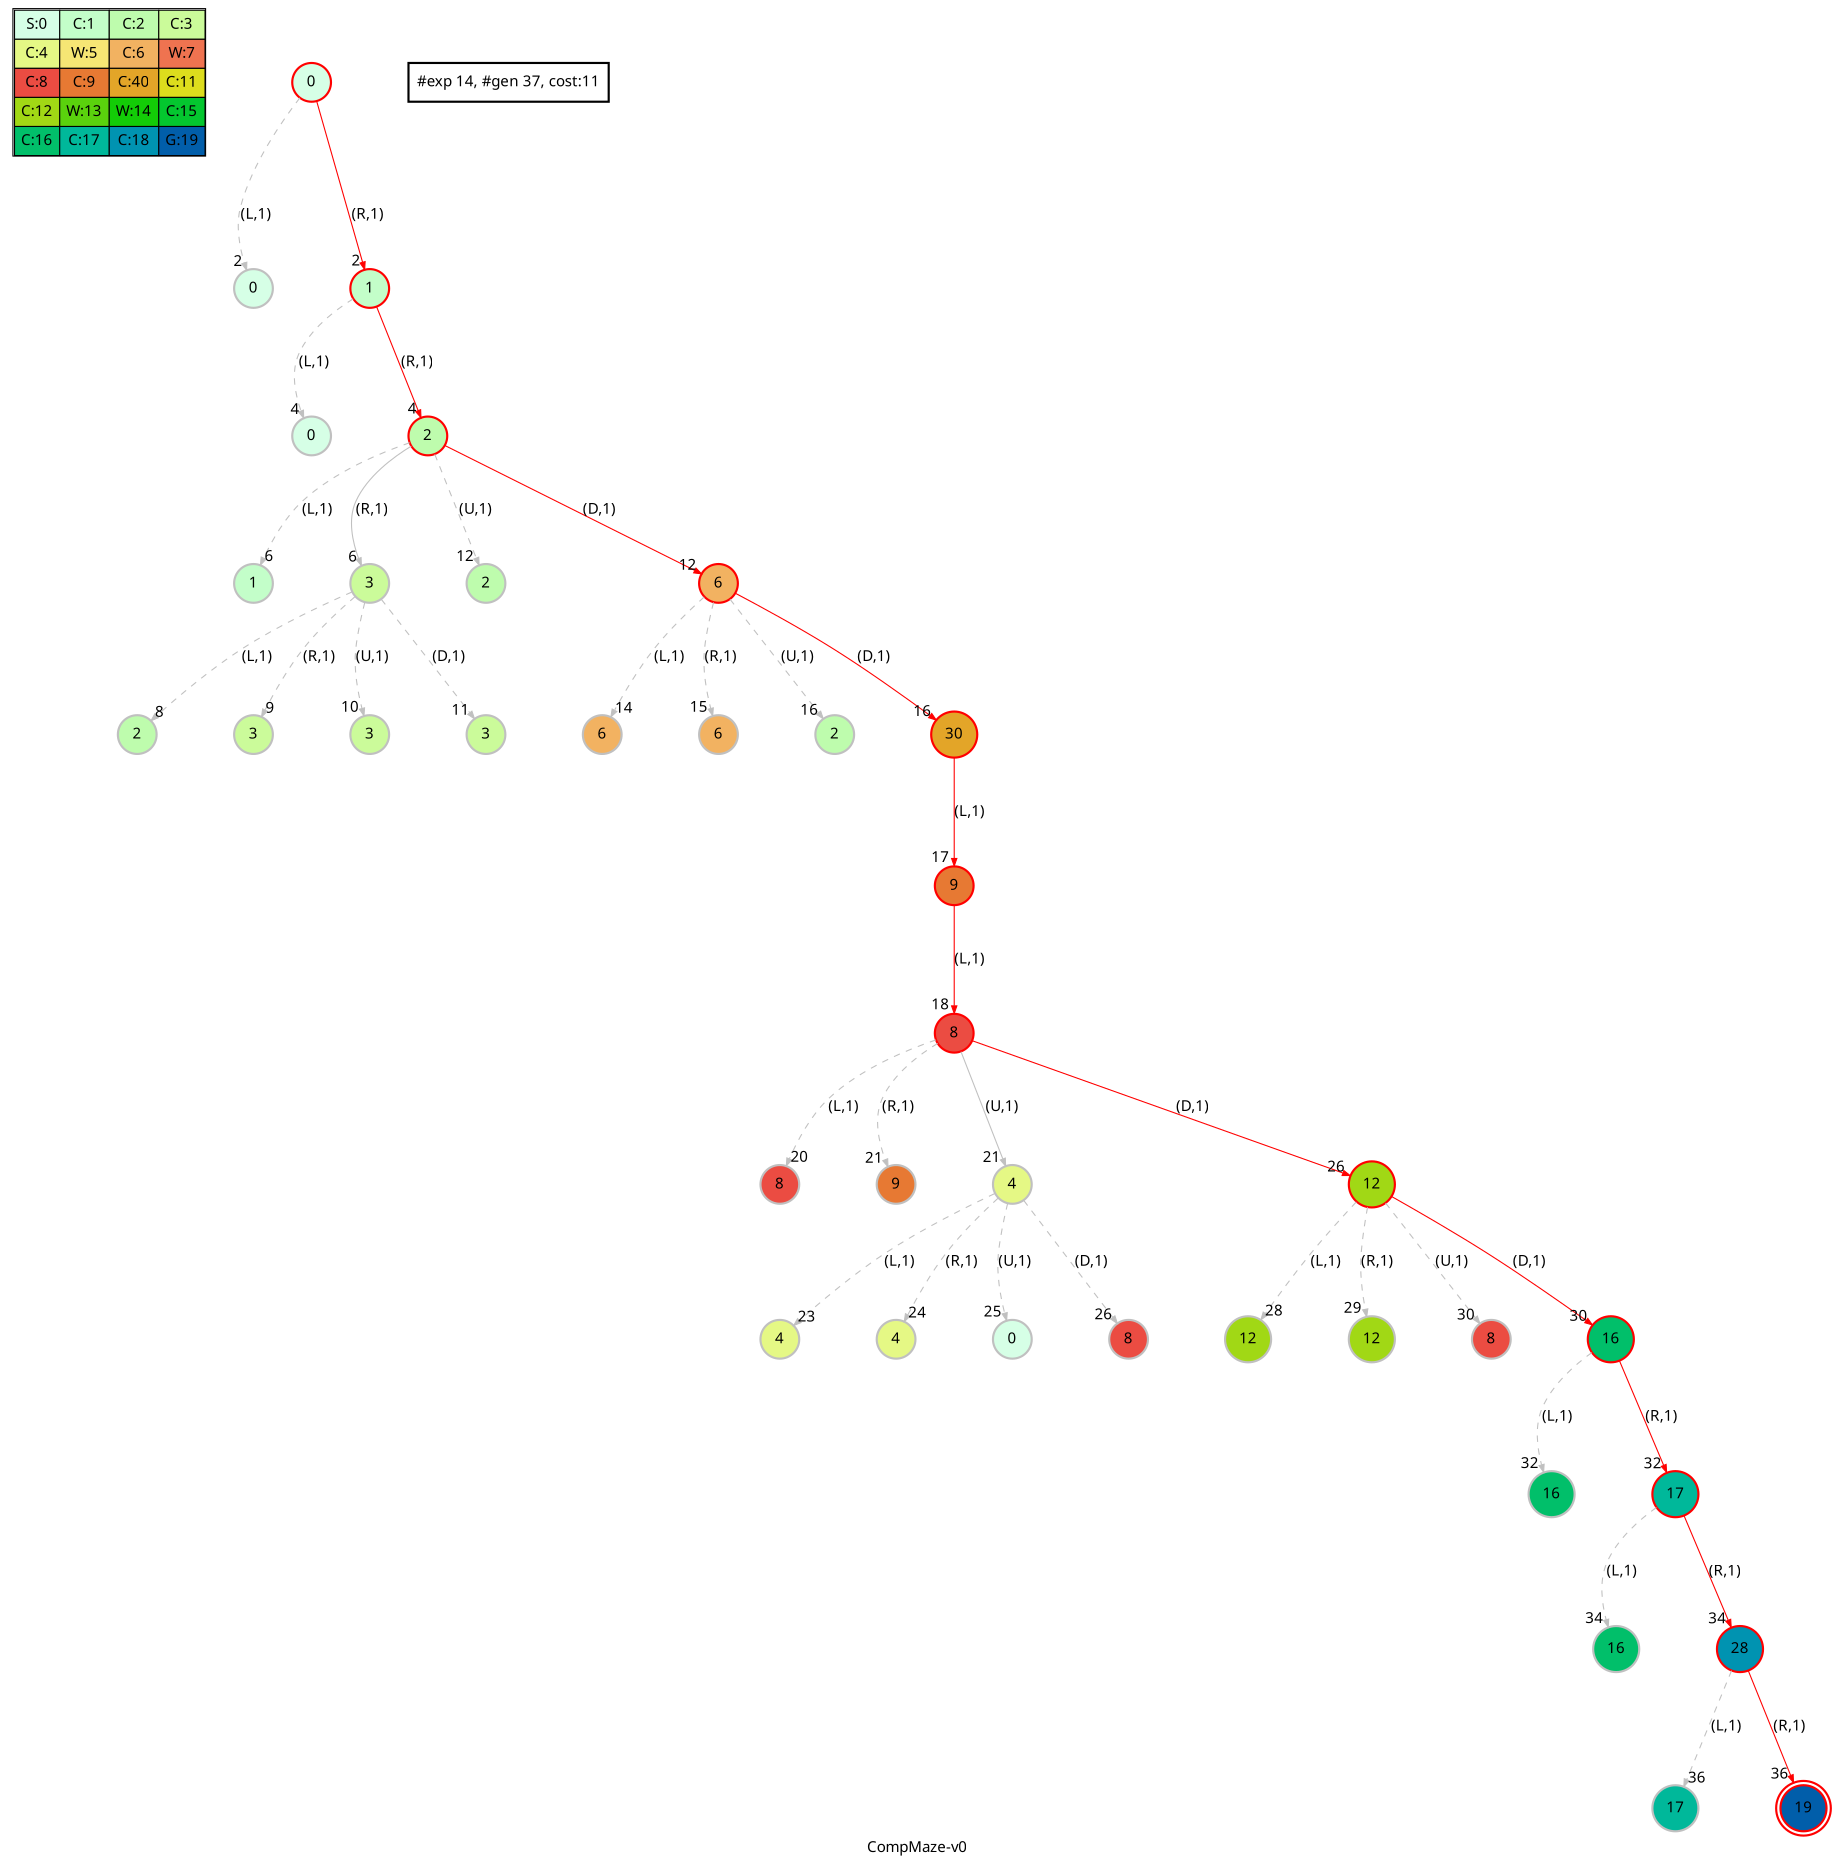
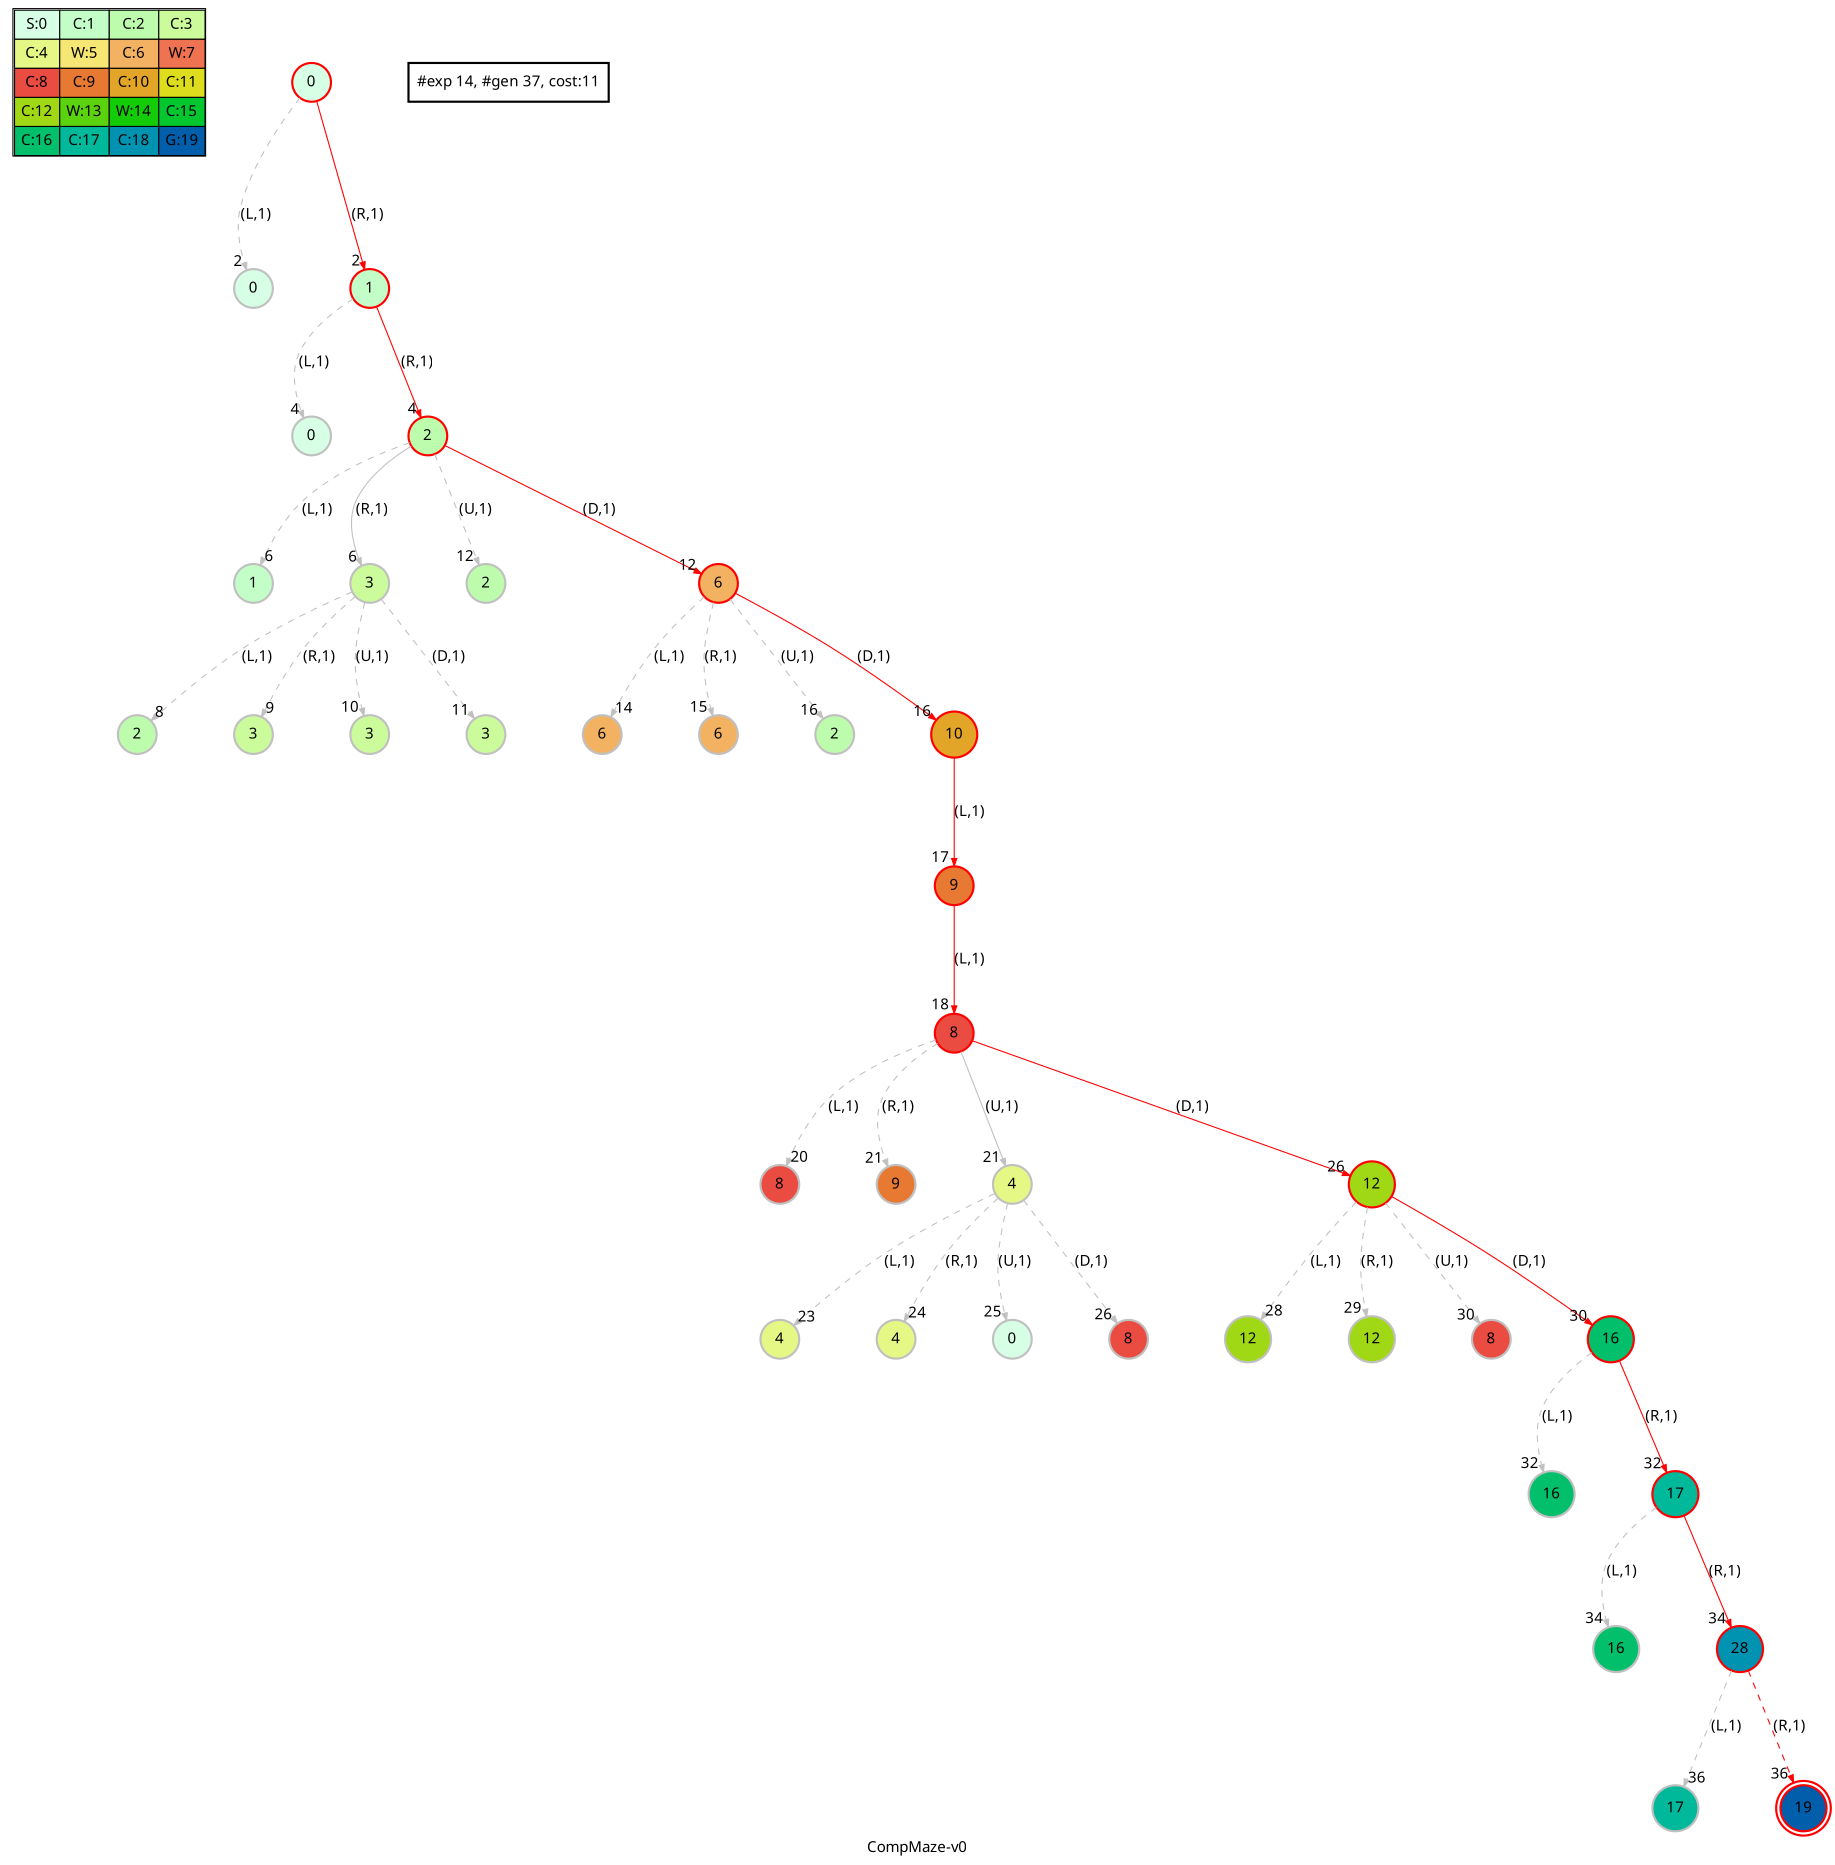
(134, 82) -> (134, 82)
(954, 735) -> (954, 735)
(1769, 1723) -> (1769, 1723)
